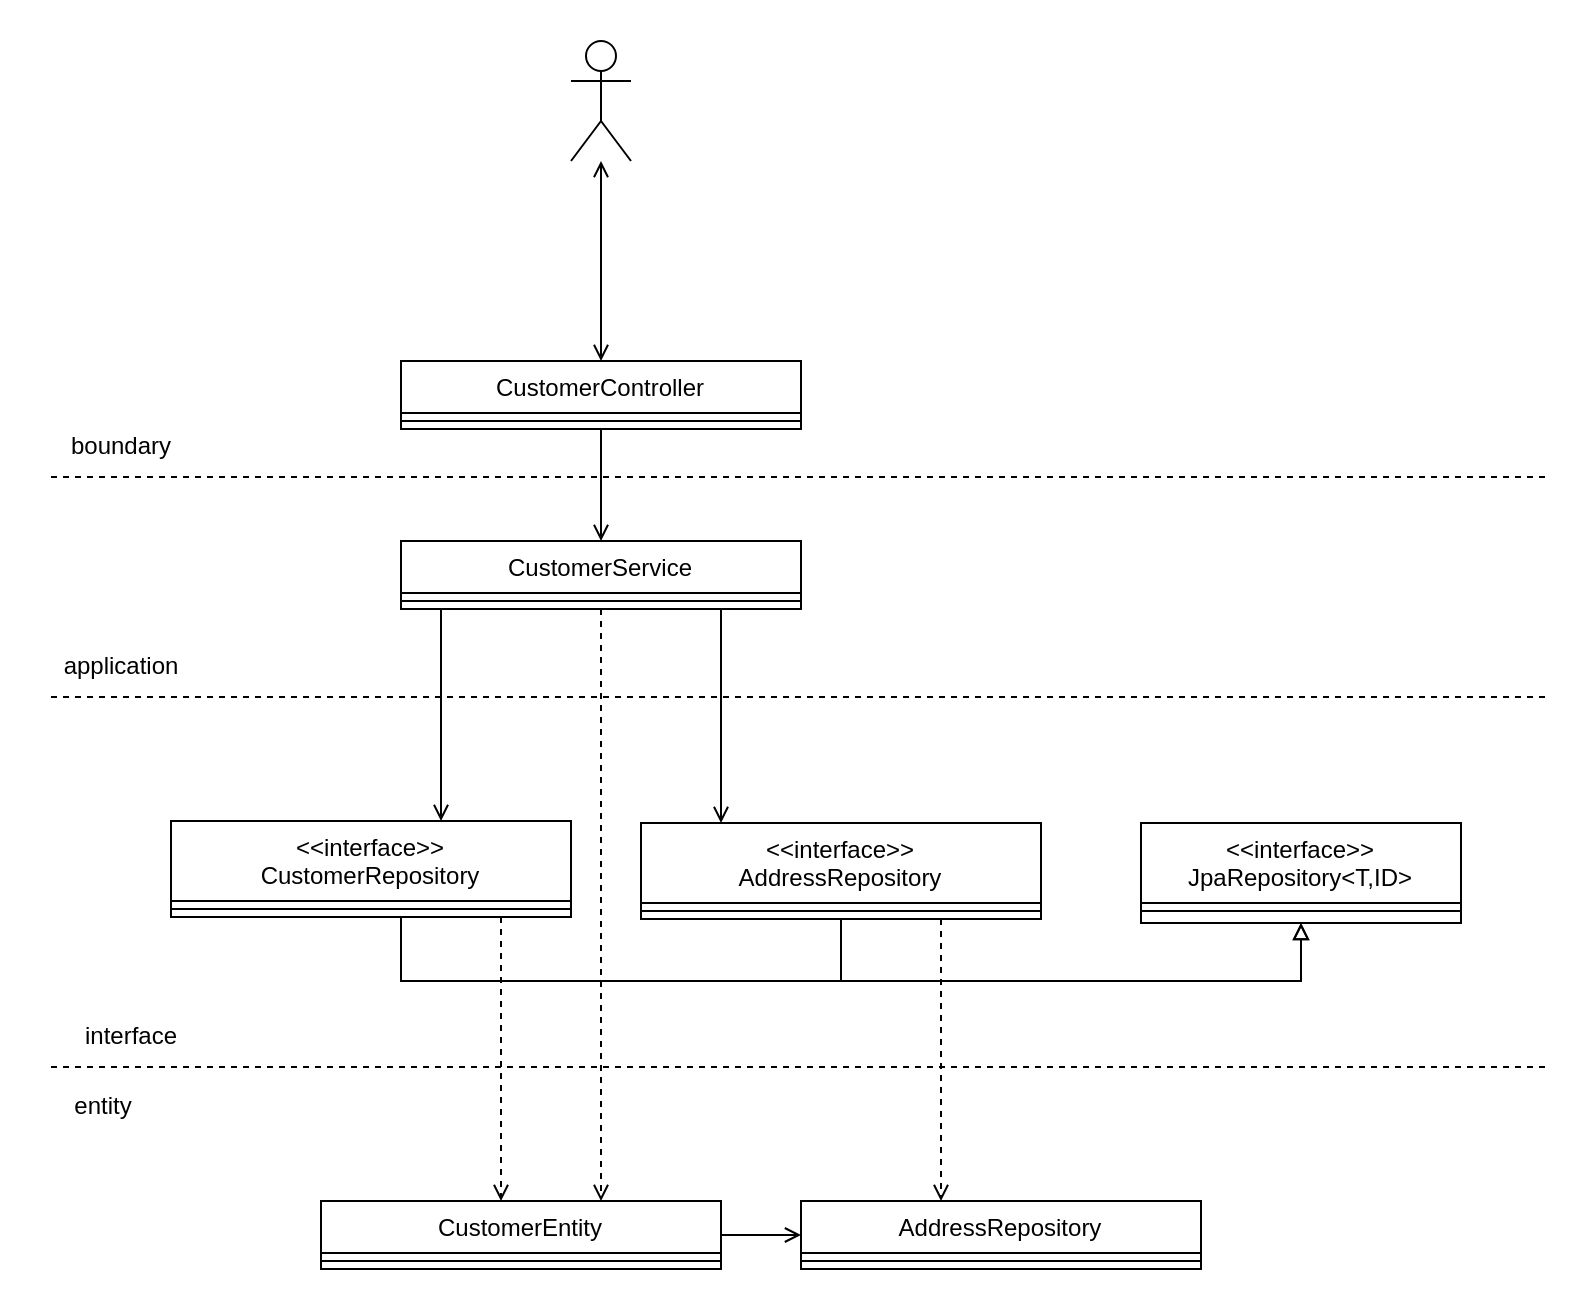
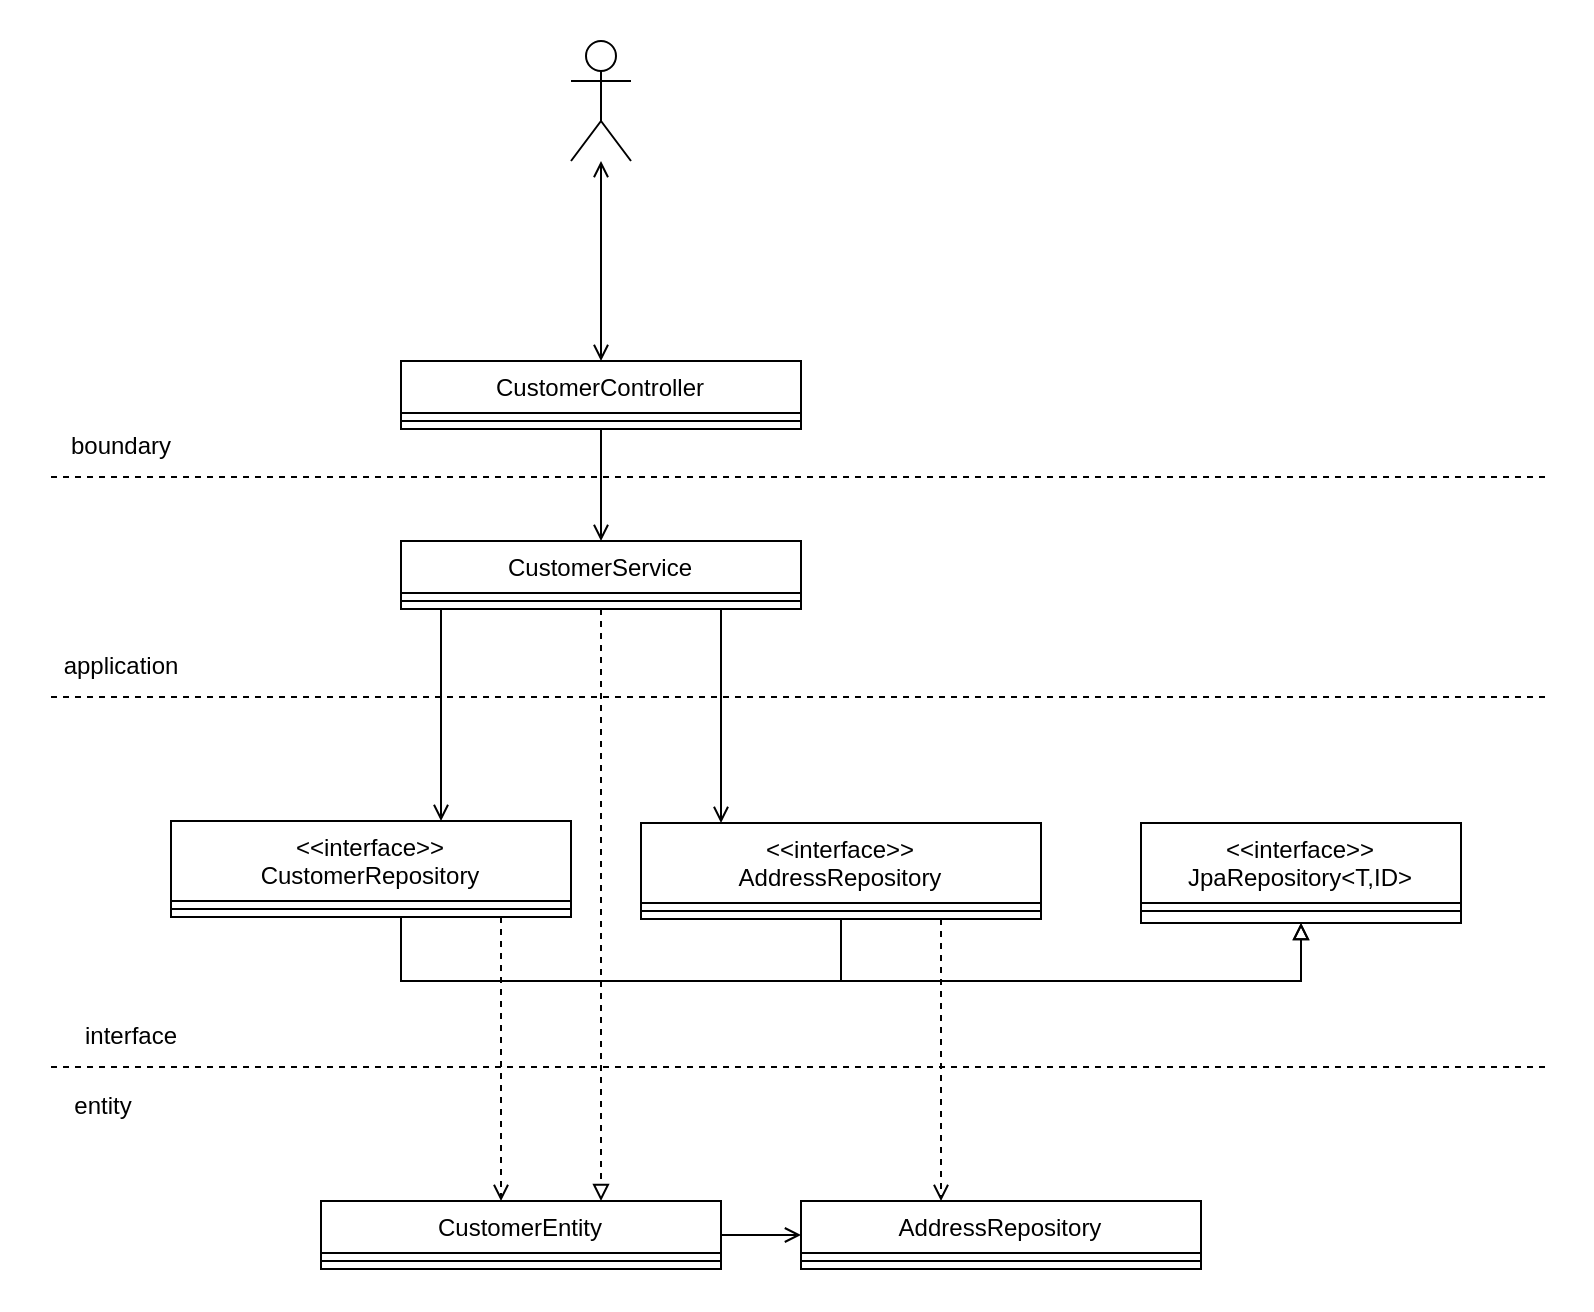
(601, 1186) -> (601, 1183)
